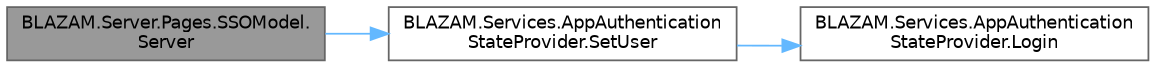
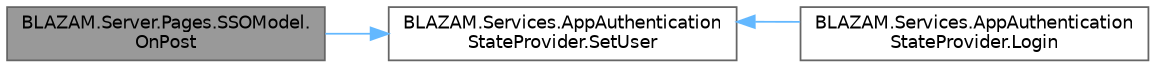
(166, 34) -> (166, 34)
(759, 46) -> (778, 22)
